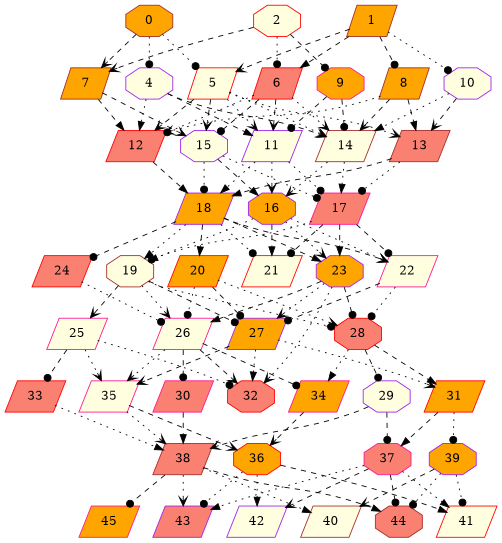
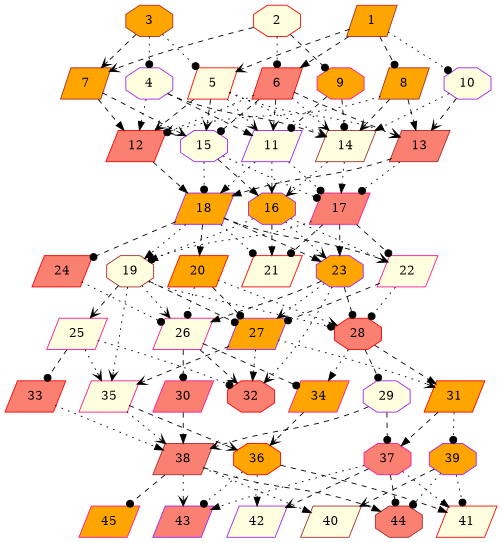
(149, 21) -> (149, 21)
none -> (350, 117)
(150, 362) -> (121, 329)
